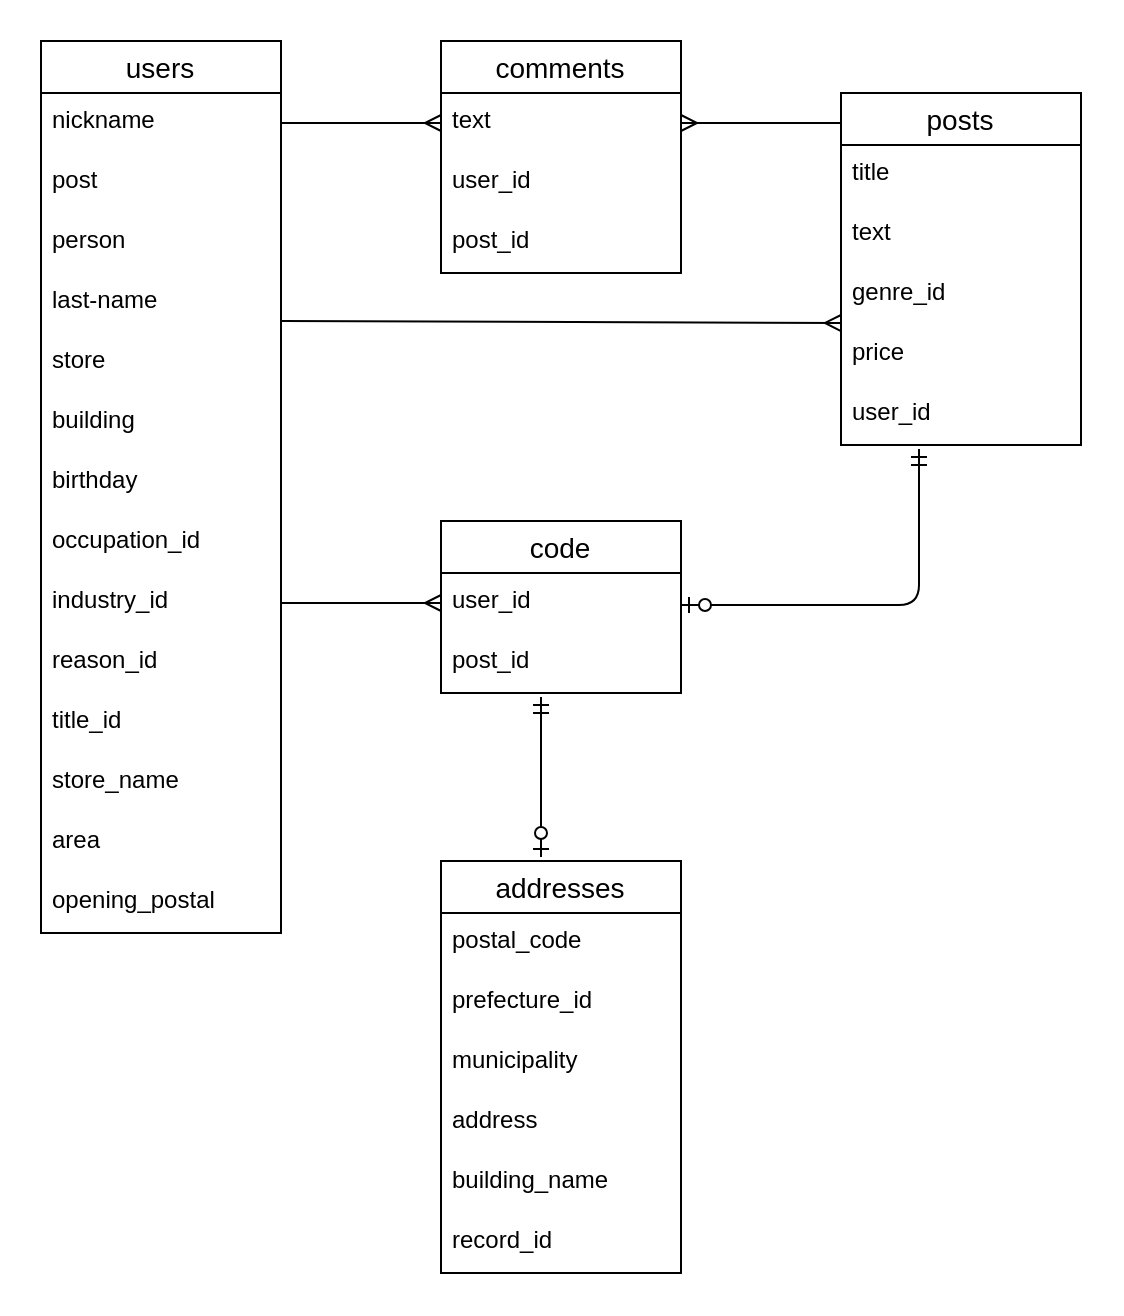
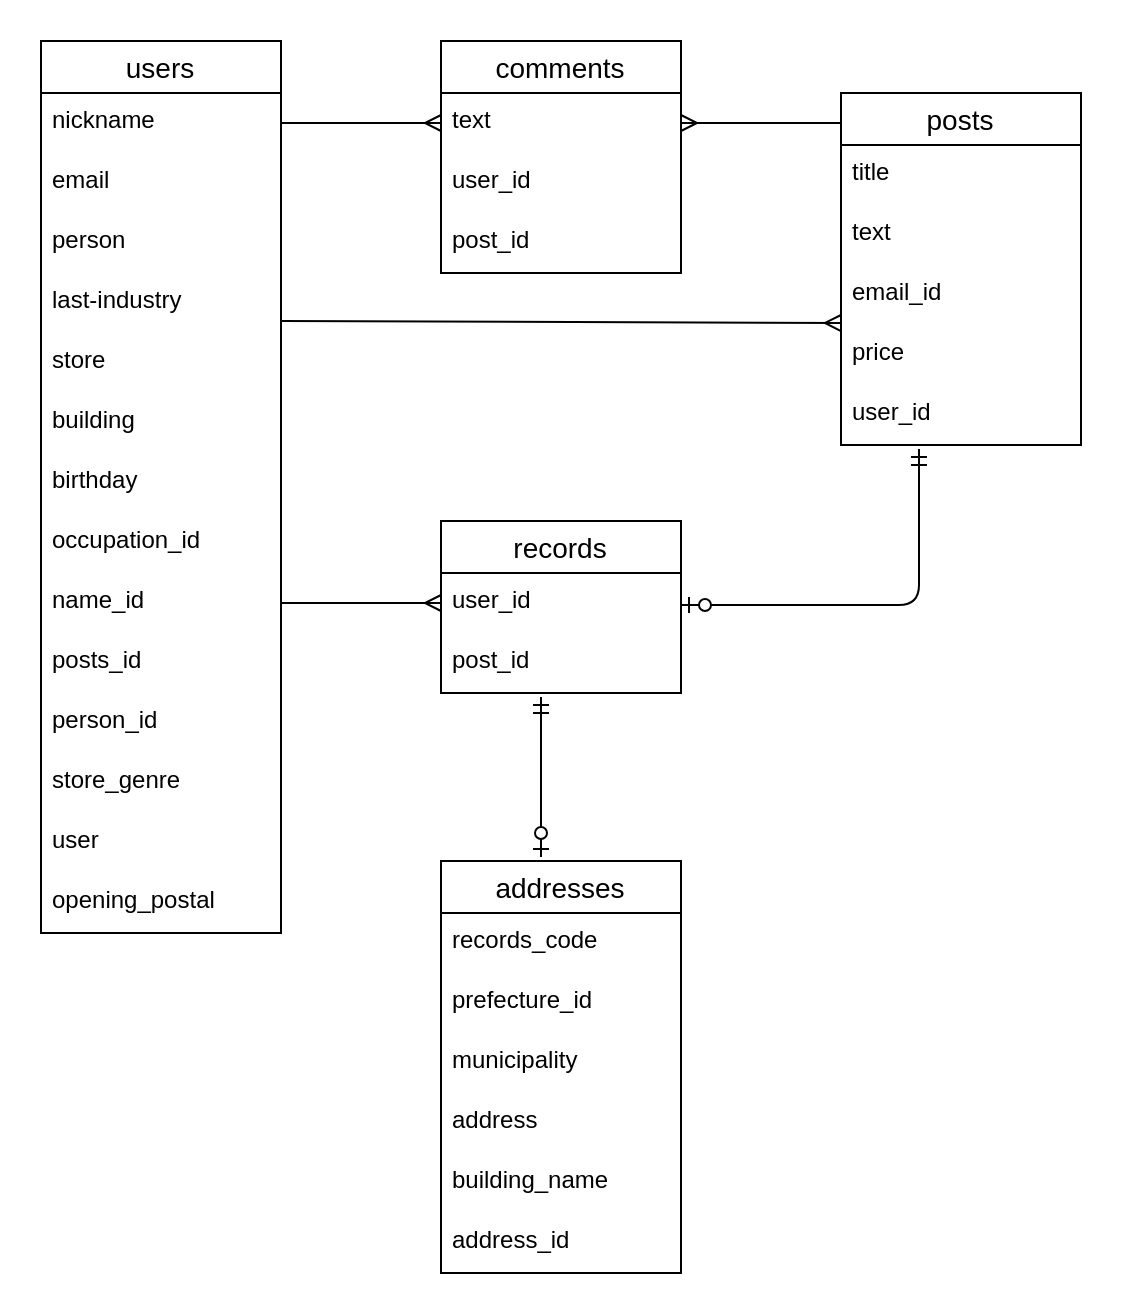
(79, 180) -> (79, 180)
(903, 292) -> (896, 292)
(109, 300) -> (133, 300)
(560, 549) -> (560, 549)
(120, 600) -> (96, 600)
(109, 660) -> (103, 660)
(96, 720) -> (109, 720)
(119, 780) -> (126, 780)
(79, 840) -> (79, 840)
(523, 940) -> (533, 940)
(509, 1240) -> (516, 1240)
